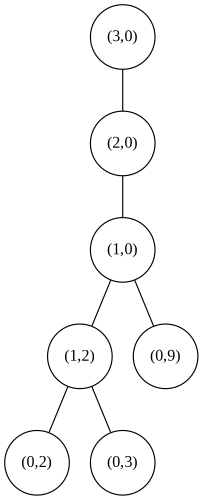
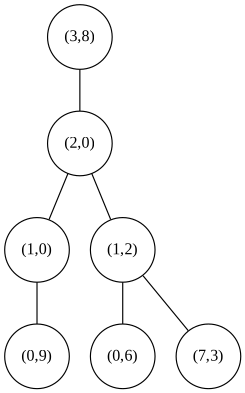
(123, 37) -> (80, 37)
(101, 303) -> (101, 197)
(37, 463) -> (123, 356)
(123, 463) -> (208, 356)
